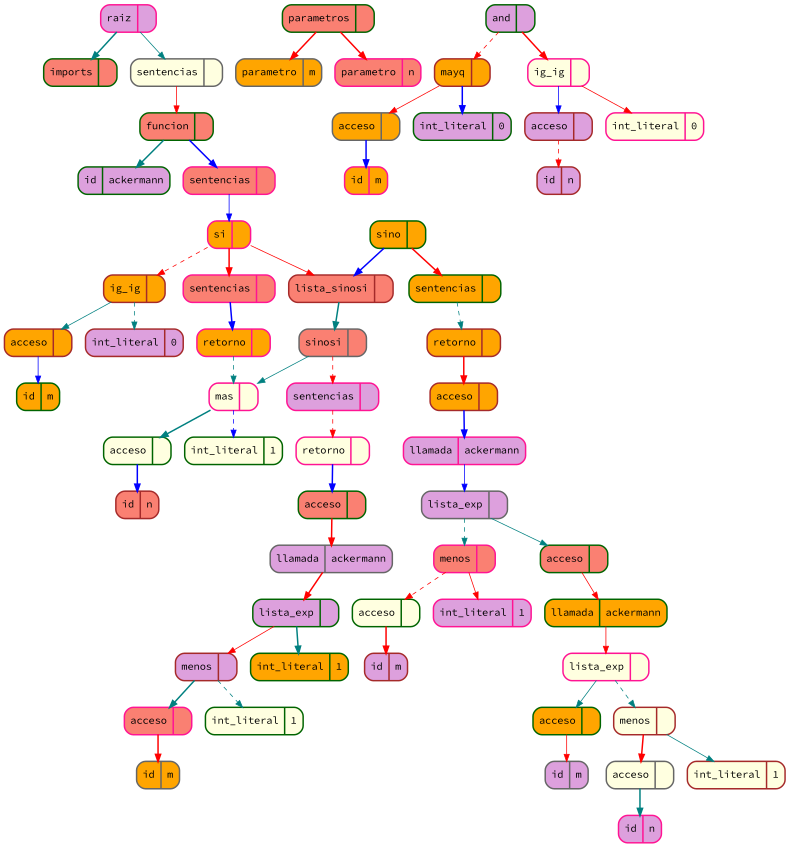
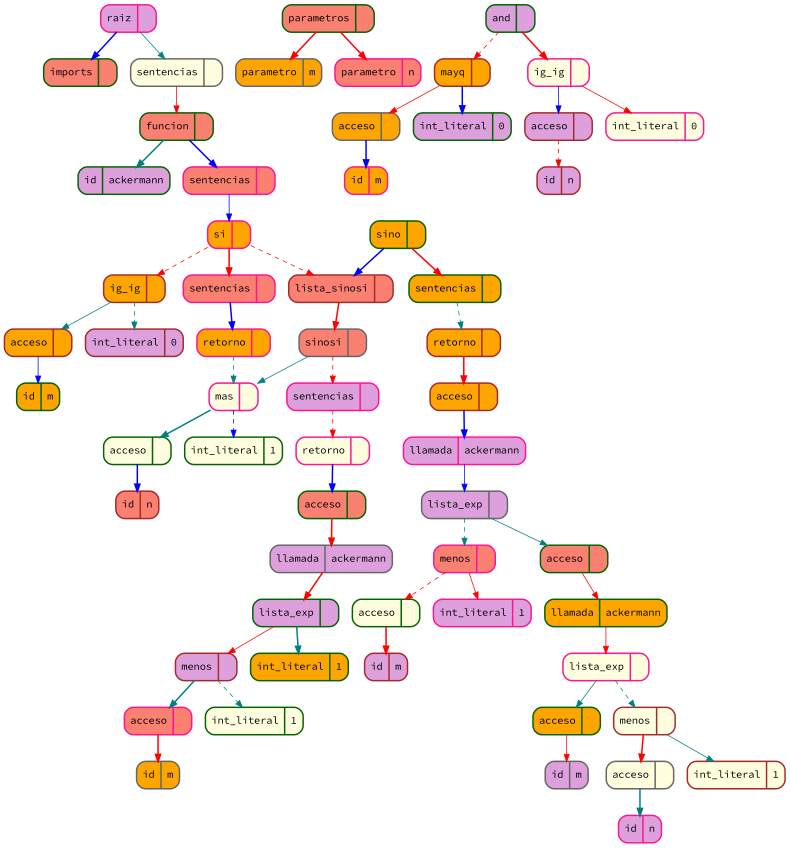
(107, 43) -> (107, 43)
(279, 259) -> (279, 259)
(337, 312) -> (337, 312)
